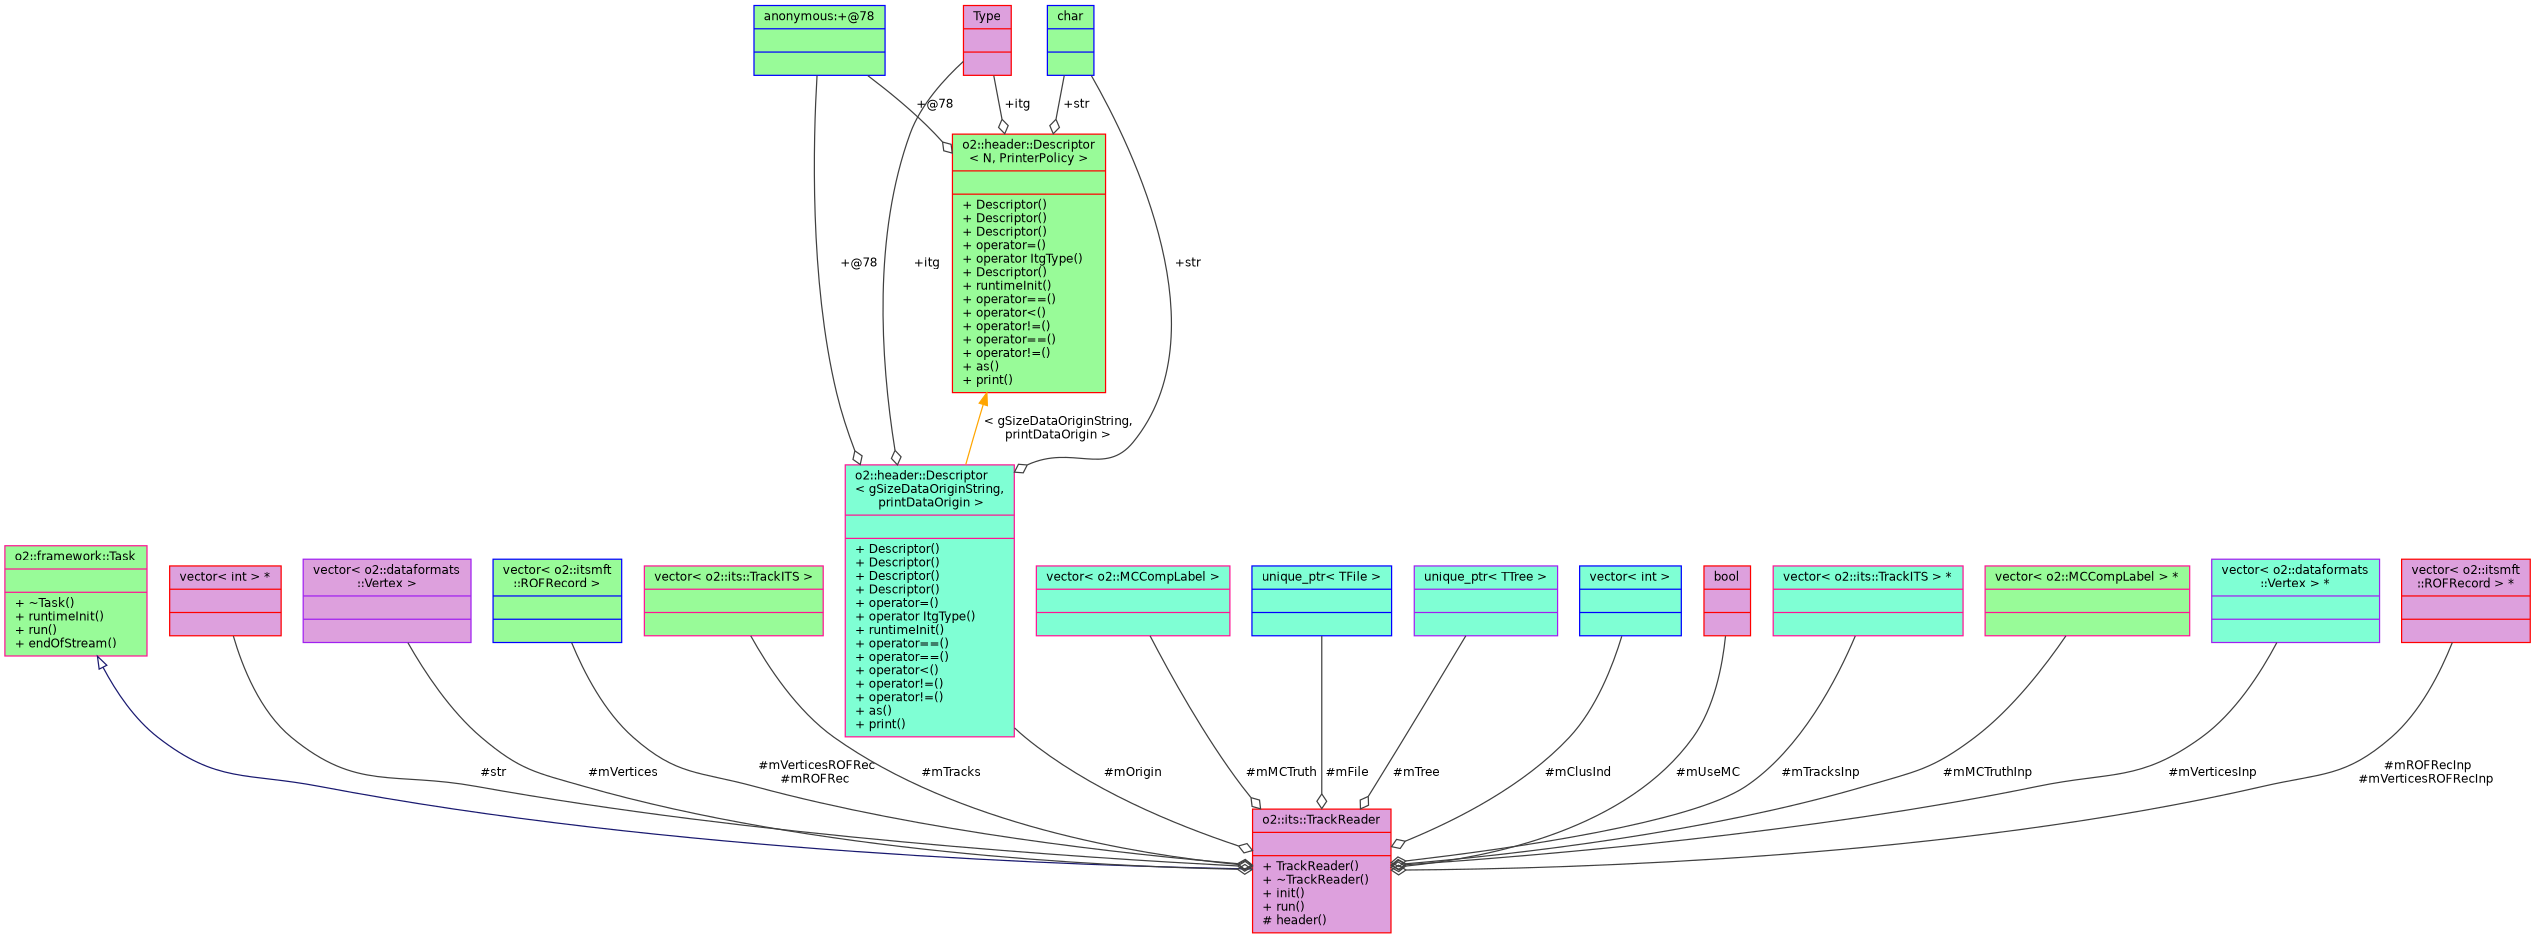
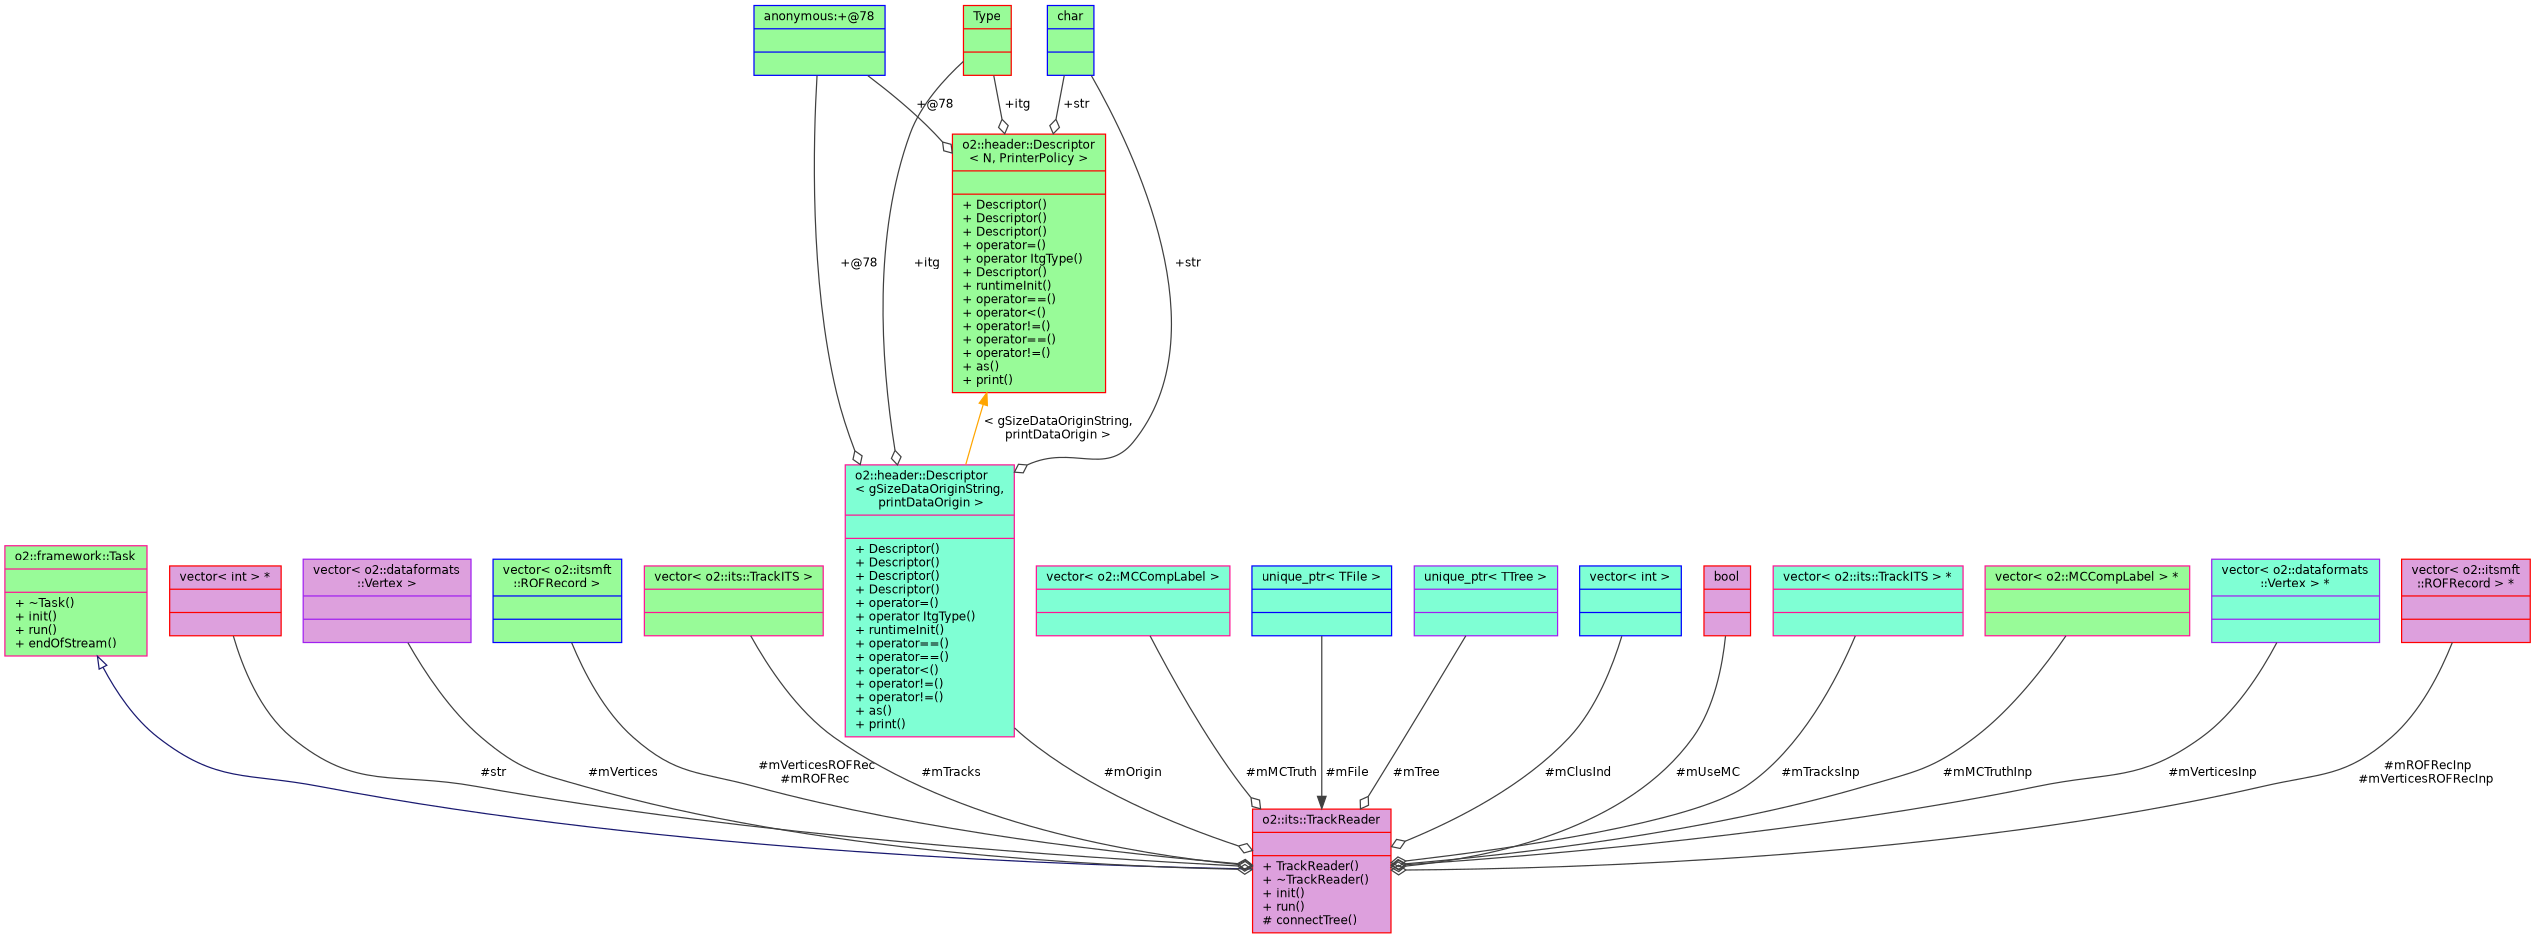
(987, 40) -> (987, 40)
(59, 617) -> (36, 617)
(1322, 715) -> (1322, 716)
(1295, 921) -> (1310, 921)
